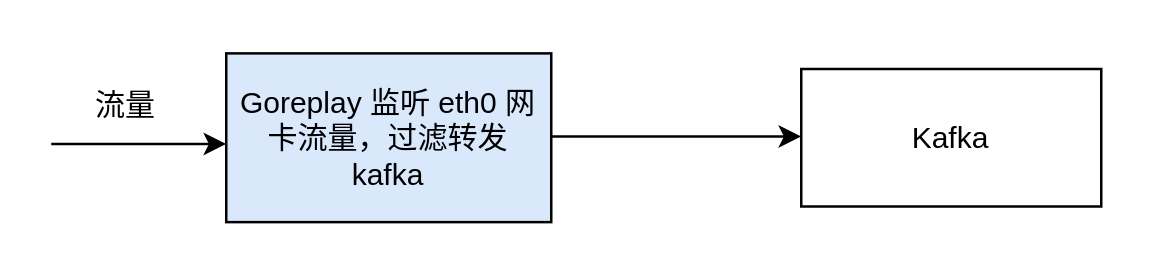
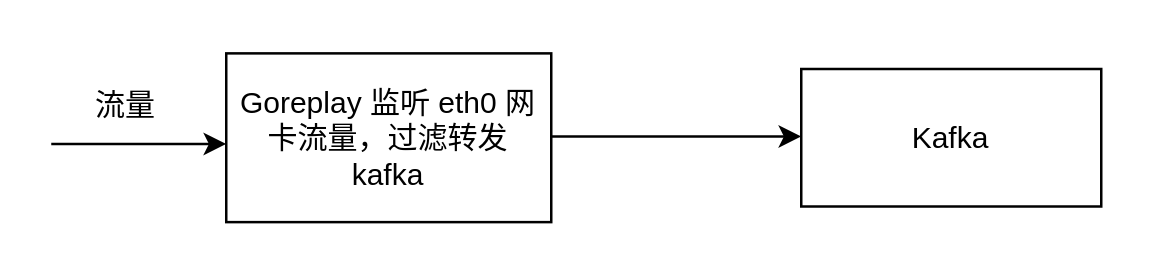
(389, 138) -> (389, 138)
